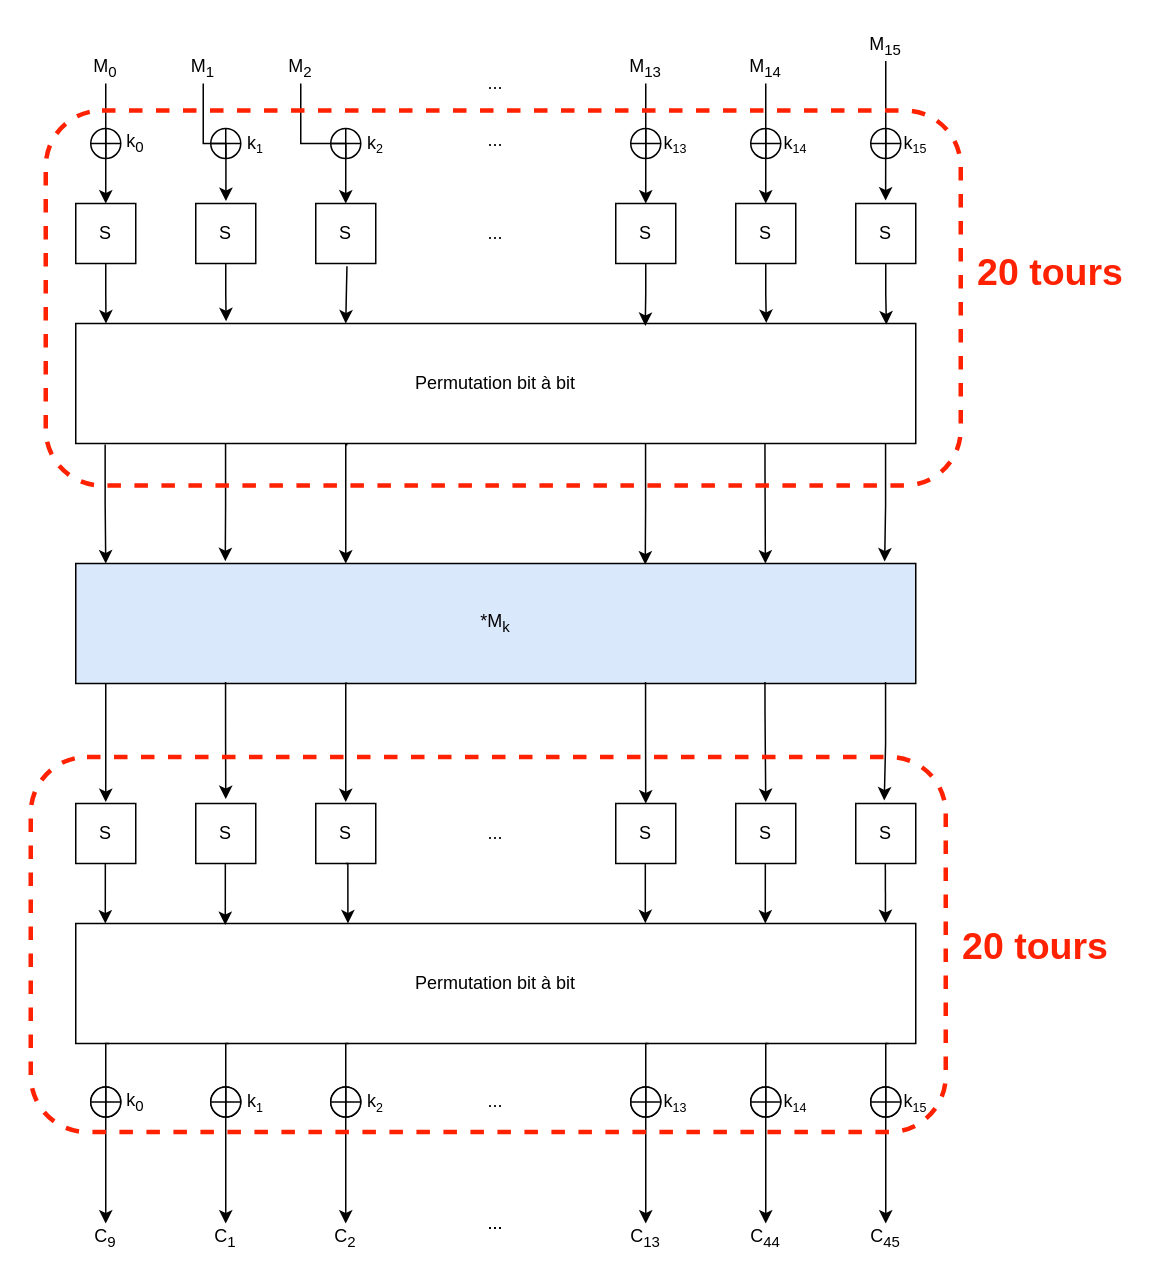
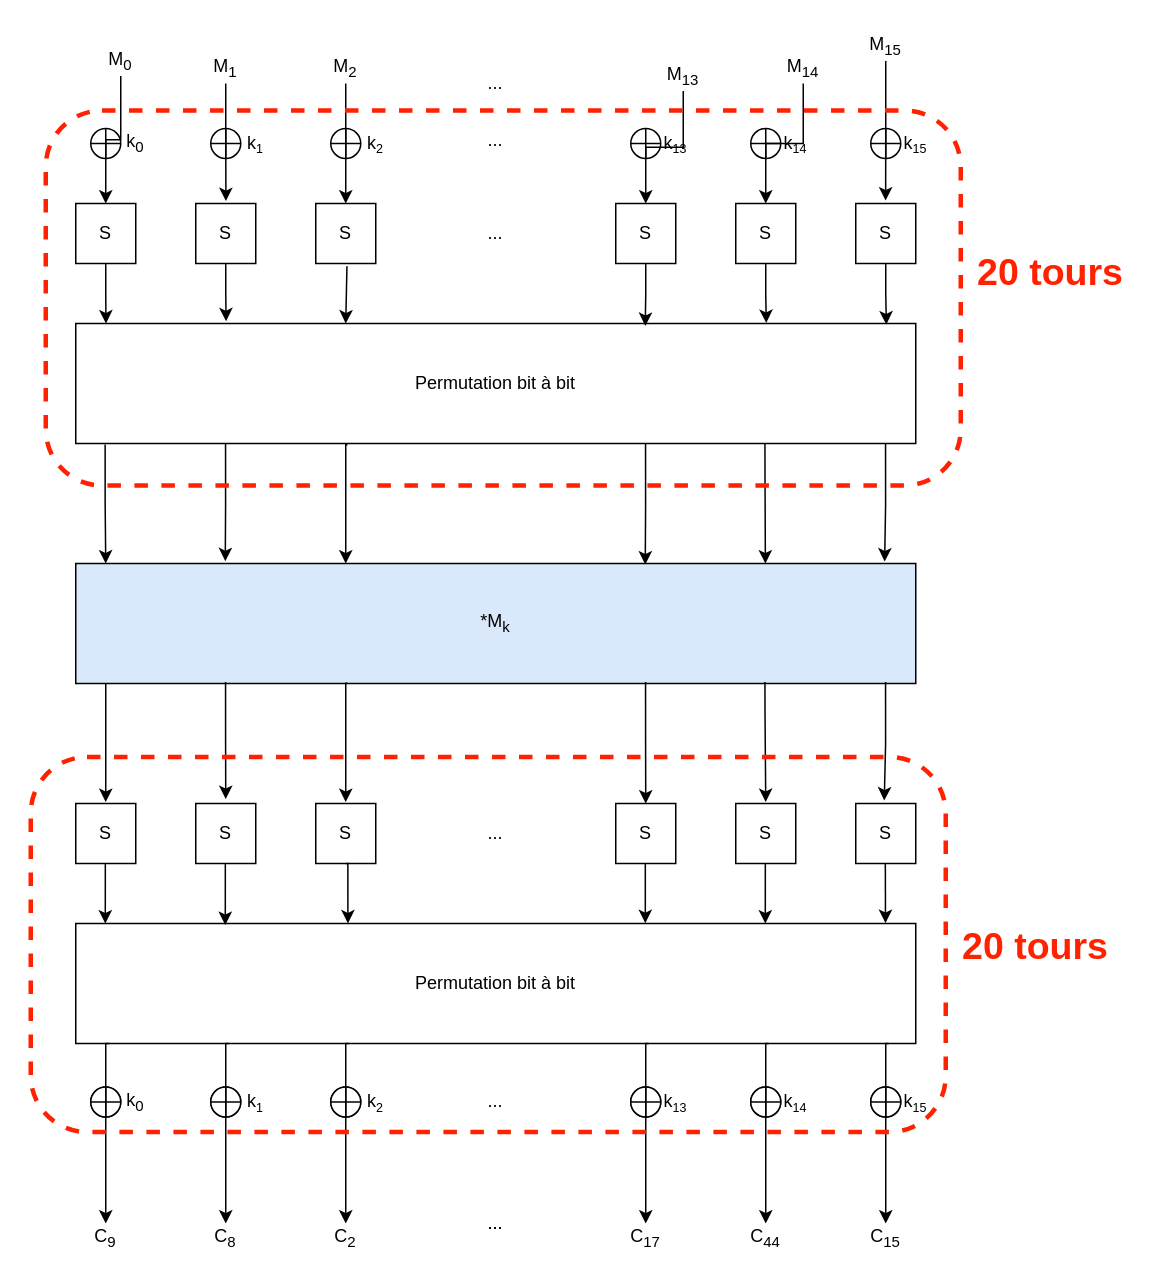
(106, 68) -> (121, 61)
(203, 68) -> (226, 68)
(301, 68) -> (346, 68)
(646, 68) -> (683, 76)
(766, 68) -> (803, 68)
(226, 1238) -> (226, 1238)
(646, 1238) -> (646, 1238)
(886, 1238) -> (886, 1238)
